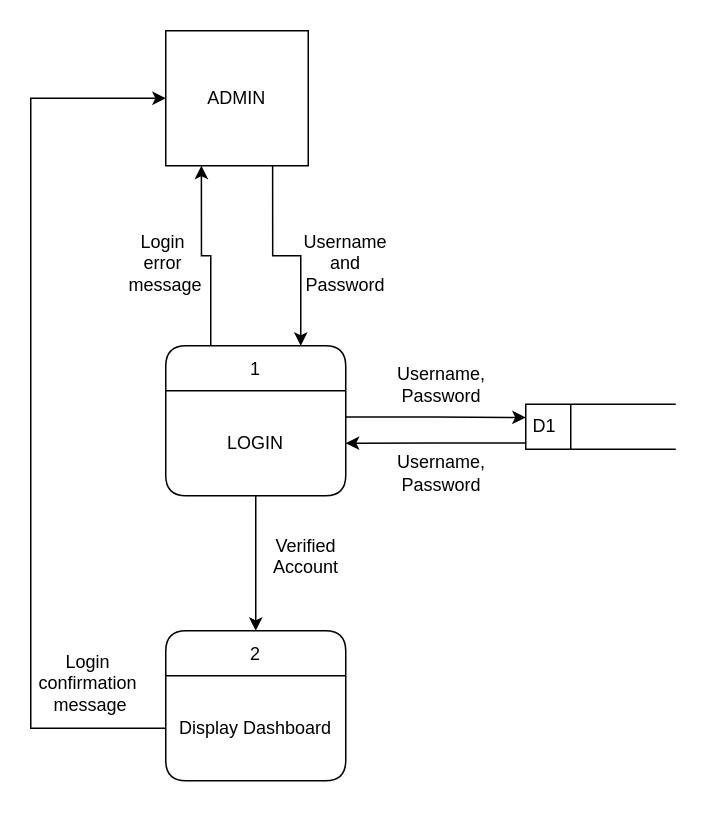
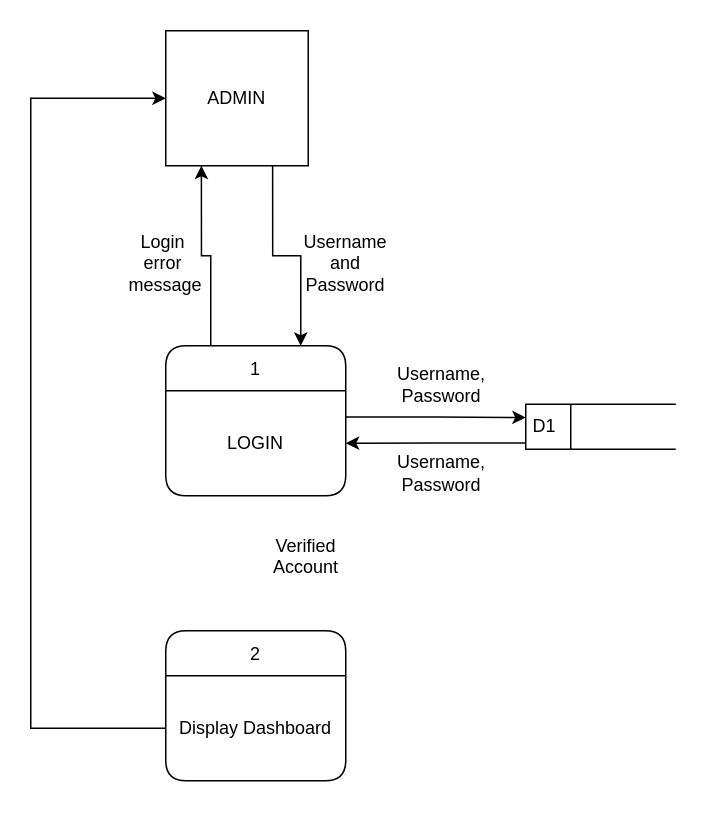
(256, 558) -> none
(91, 683) -> none
